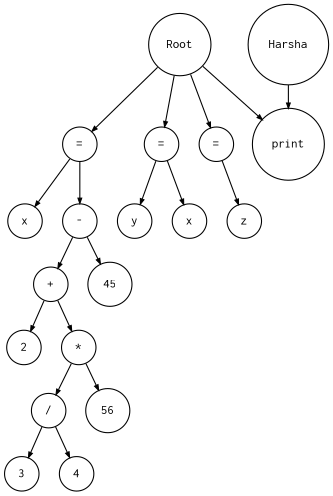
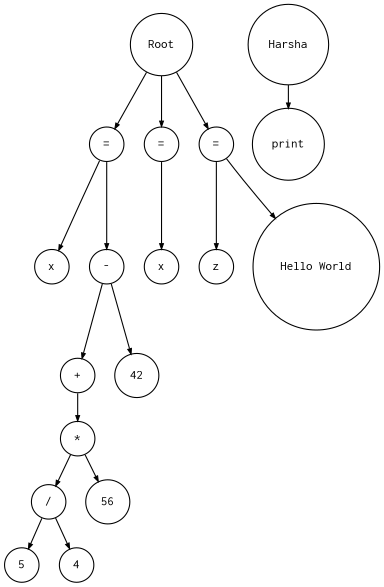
(230, 91) -> none
(135, 221) -> none
none -> (316, 267)
(110, 284) -> (137, 376)
(24, 347) -> none
(22, 474) -> (22, 565)
